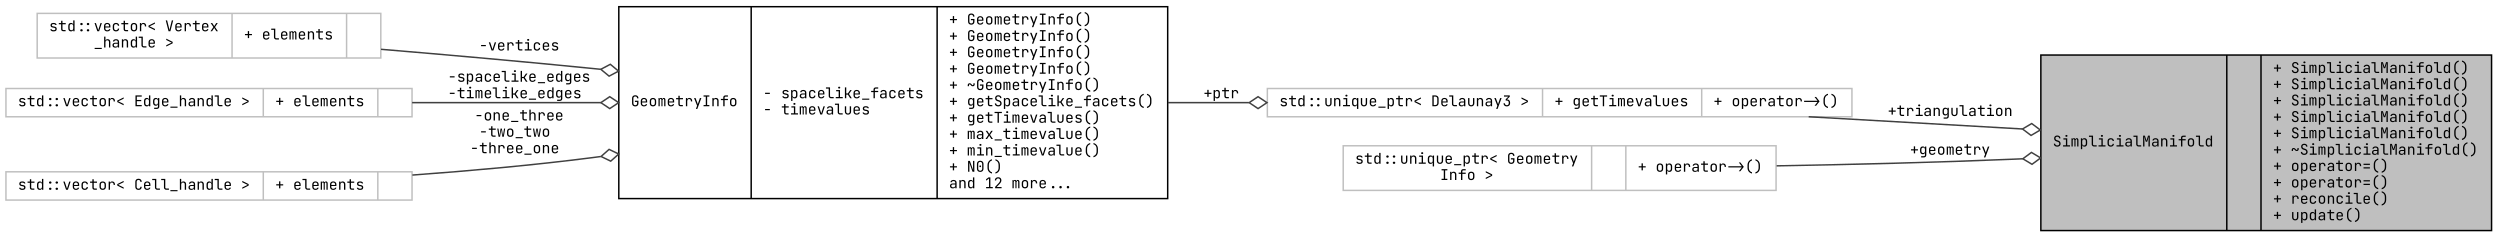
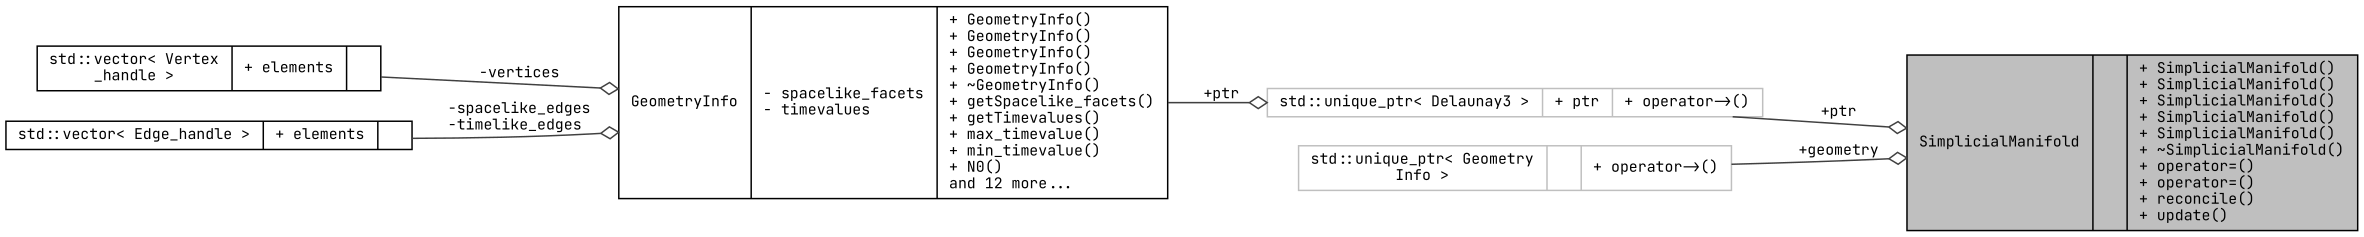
(209, 36) -> (209, 68)
(1622, 102) -> (1577, 102)
(209, 103) -> (209, 135)
(1946, 112) -> (1835, 112)
(209, 186) -> none
